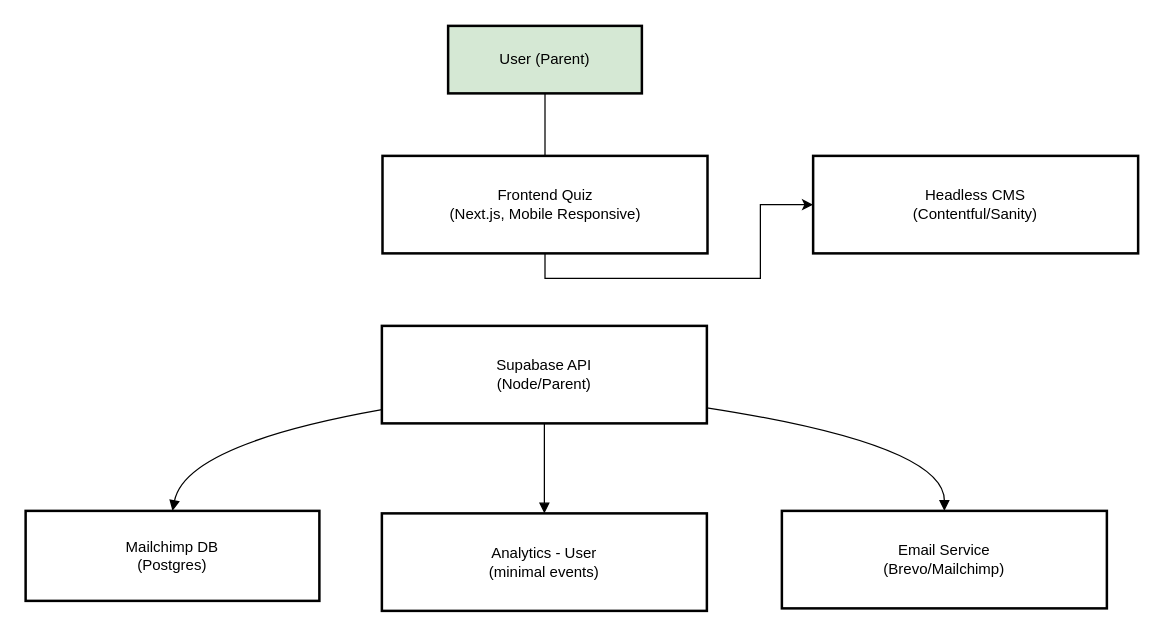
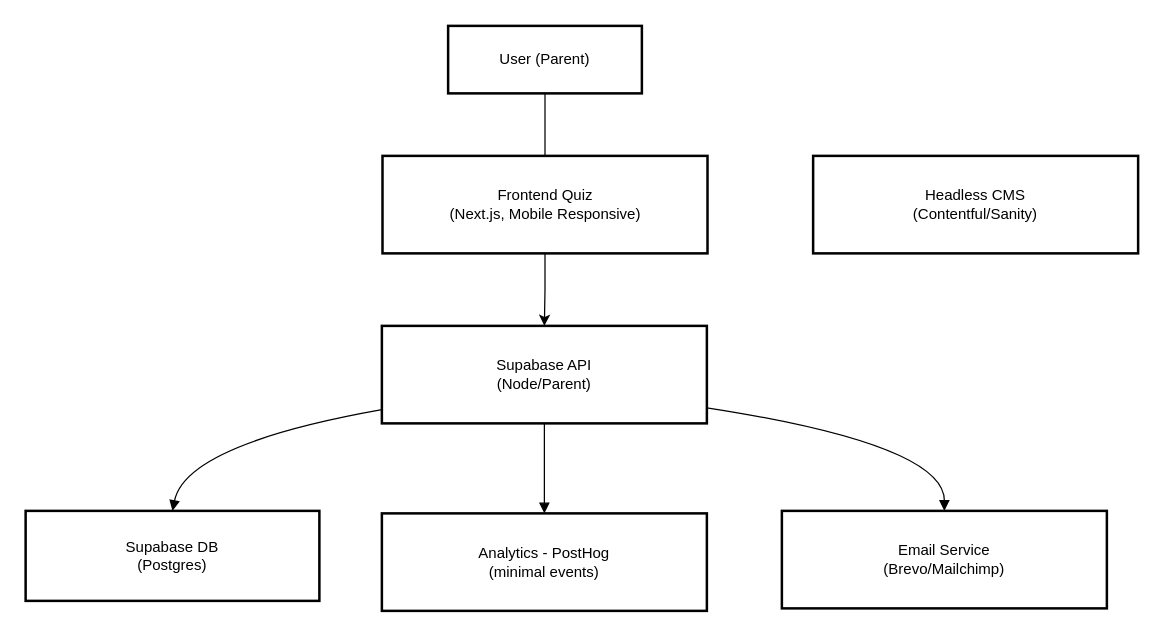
(545, 59) -> (545, 59)
(710, 278) -> (545, 296)
(173, 556) -> (173, 556)
(544, 562) -> (544, 562)
